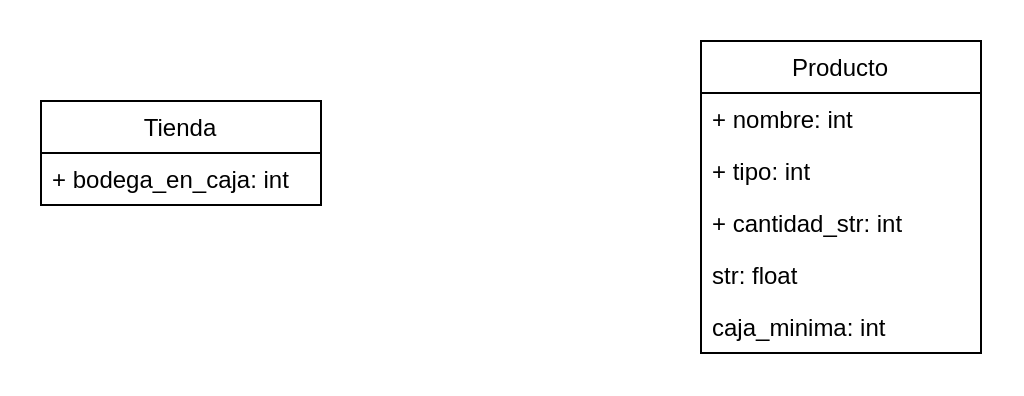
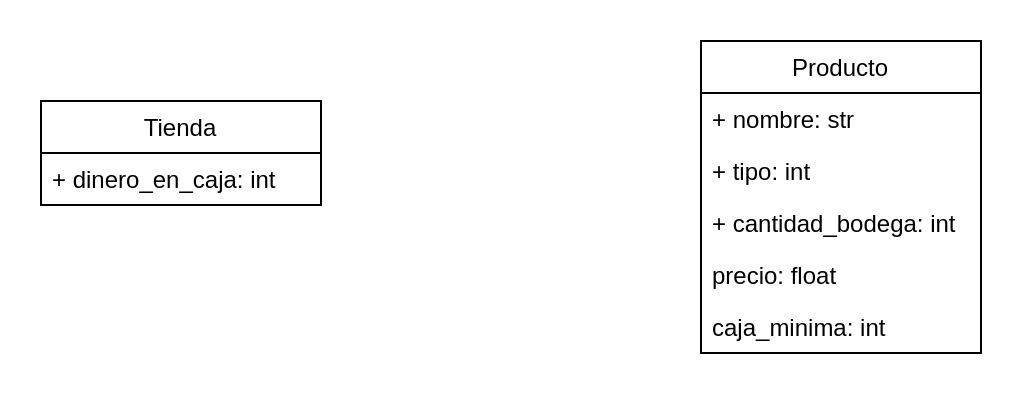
(787, 120) -> (790, 120)
(181, 180) -> (178, 180)
(824, 224) -> (844, 224)
(770, 276) -> (787, 276)
